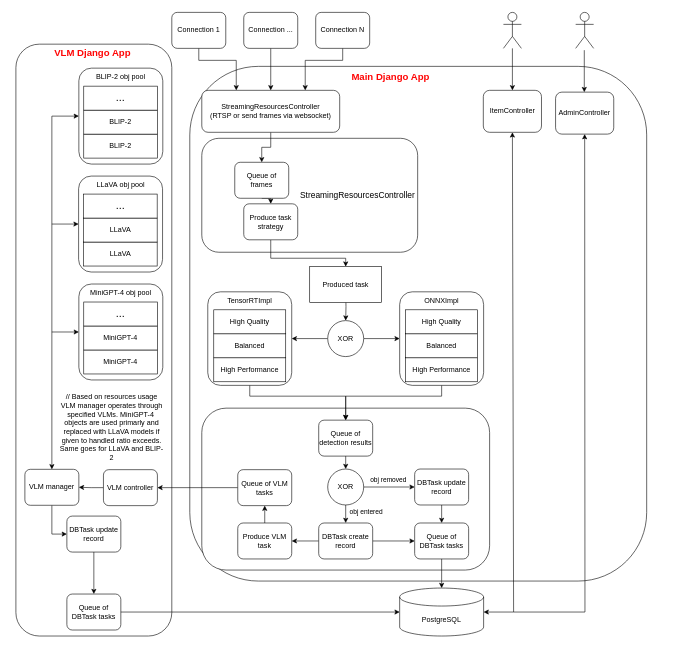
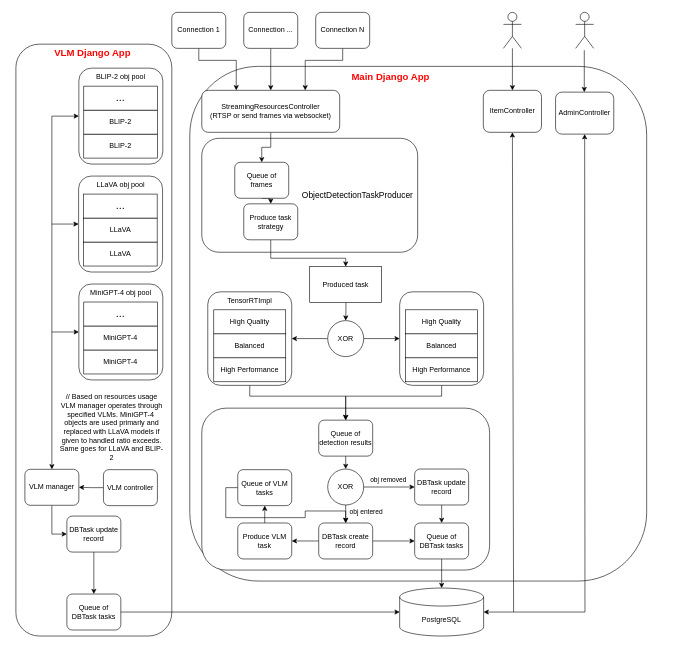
(358, 195) -> (358, 195)
(442, 301) -> none
(194, 488) -> (271, 518)
